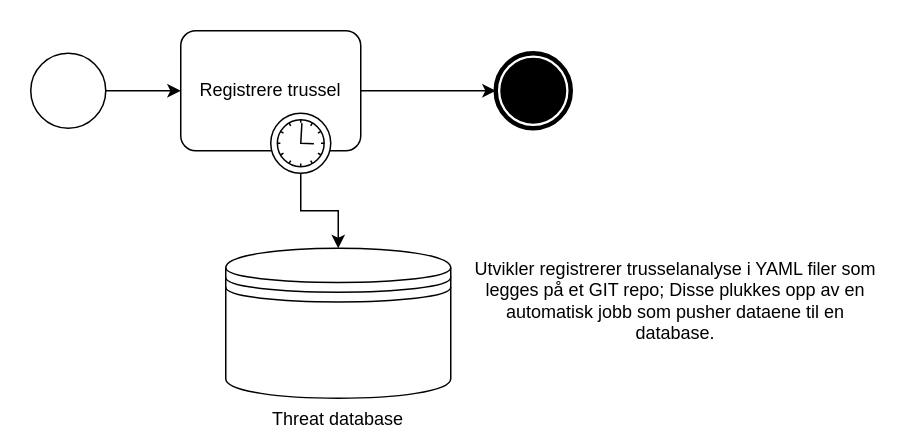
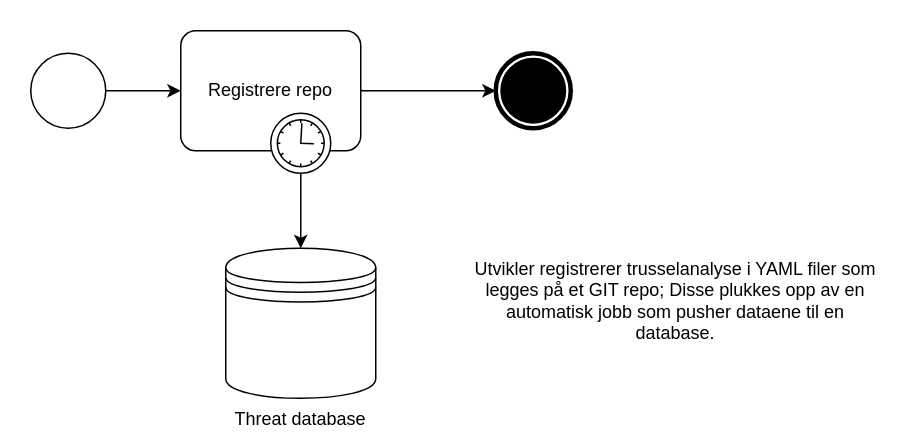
(271, 91) -> (271, 91)
(338, 323) -> (301, 323)
